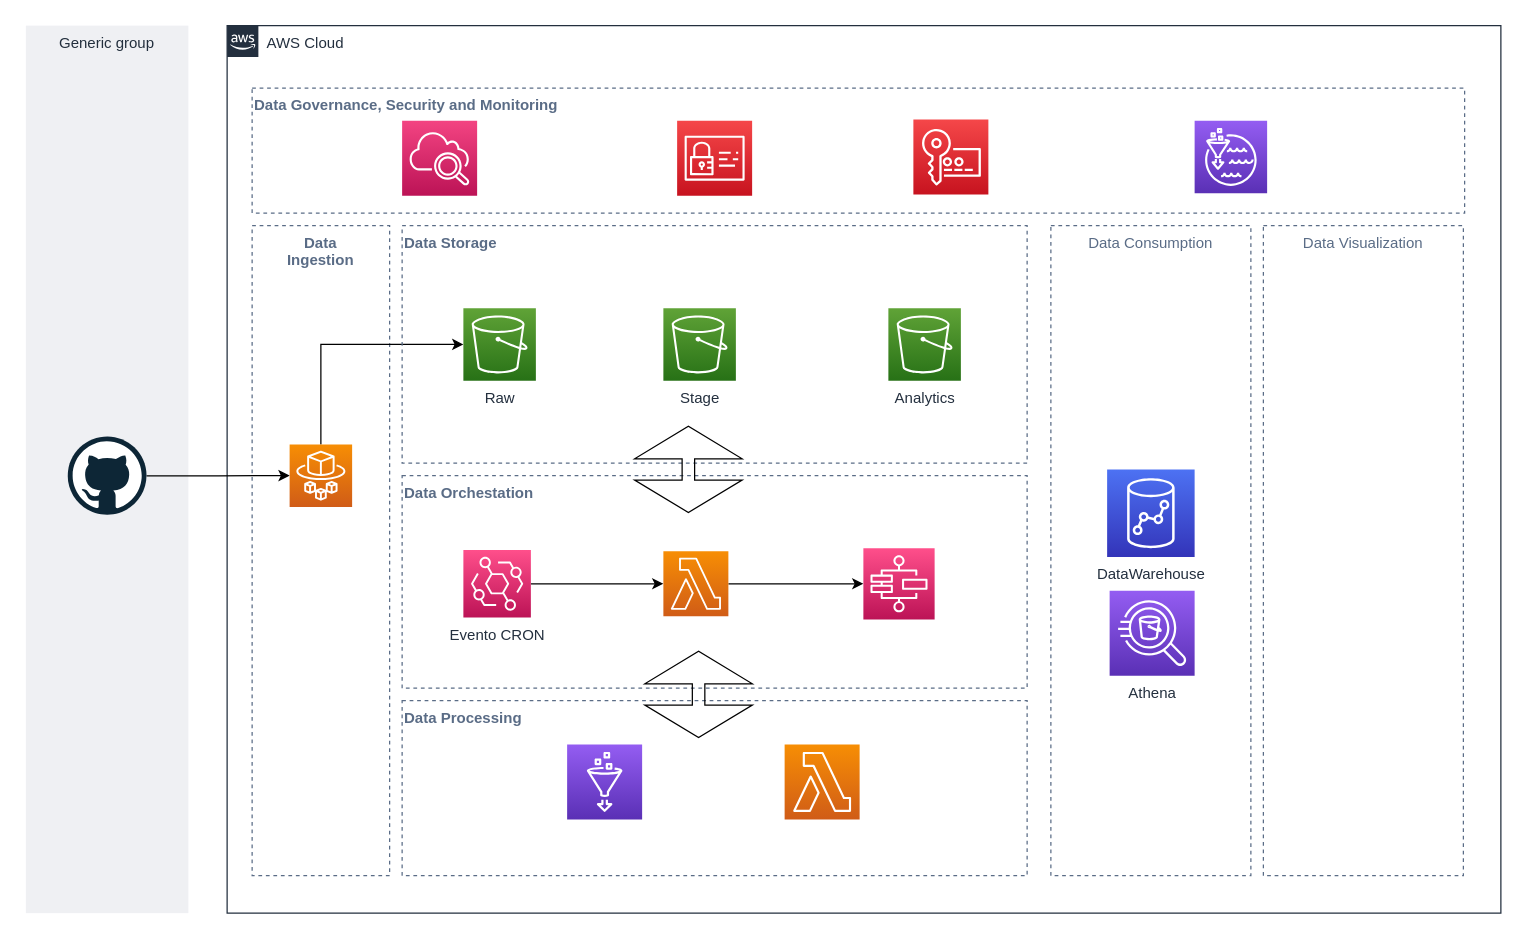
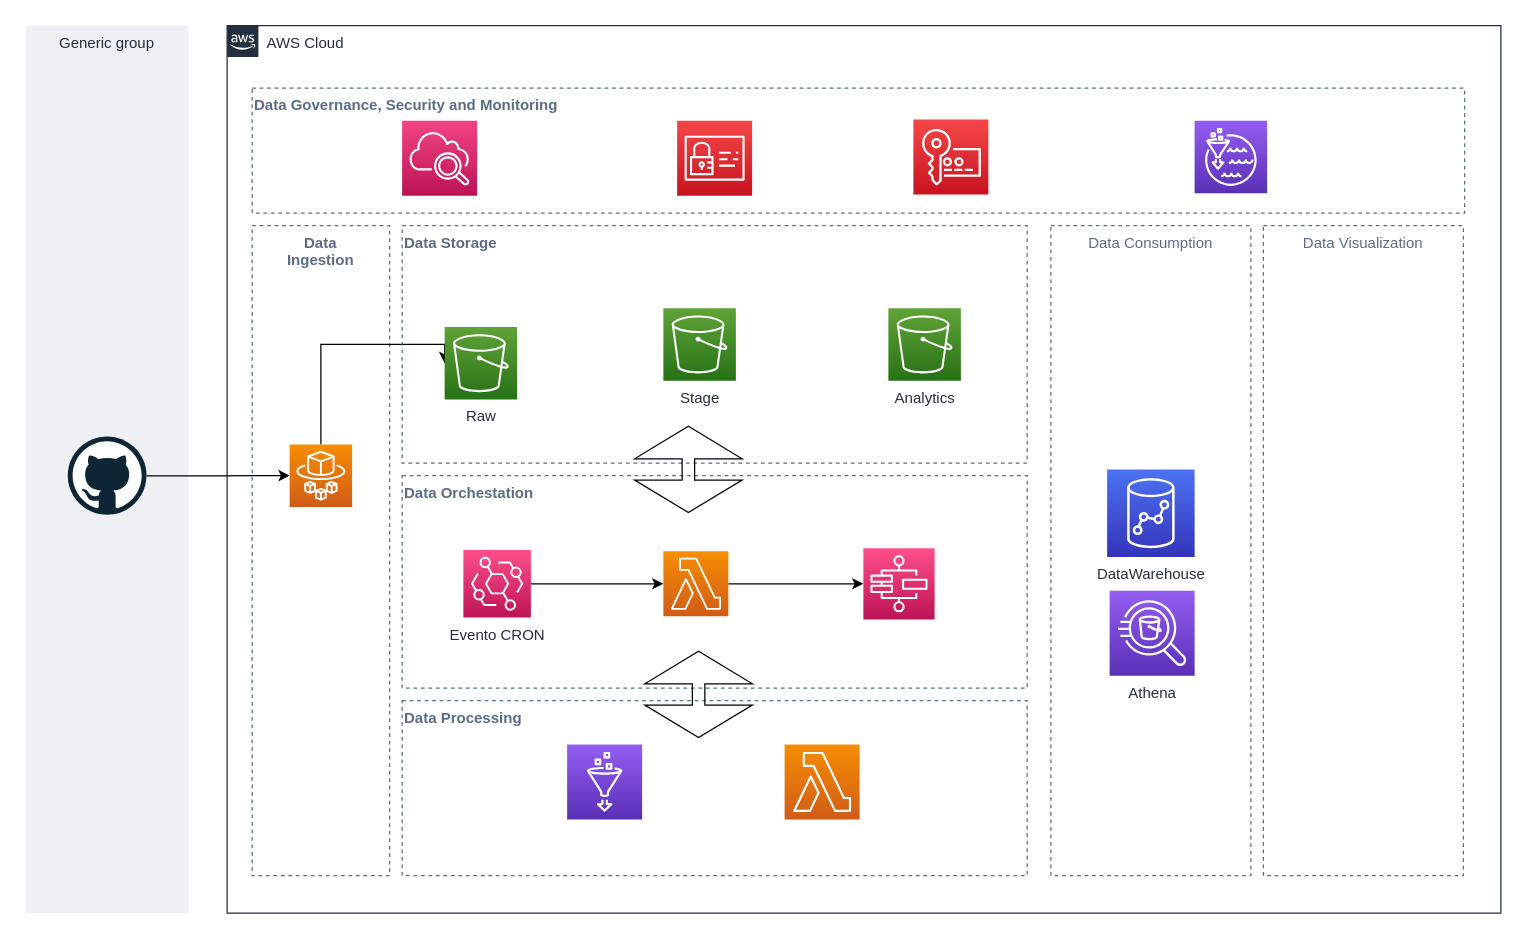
(499, 344) -> (481, 363)
